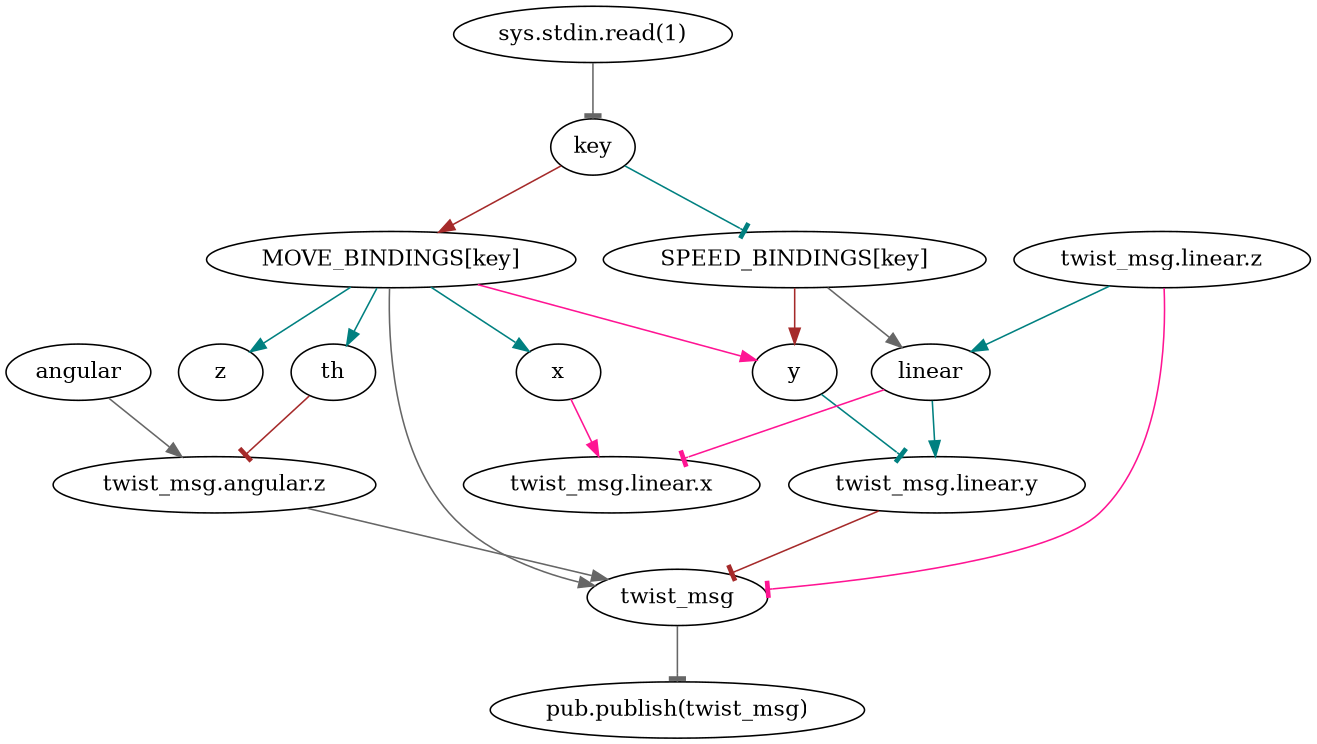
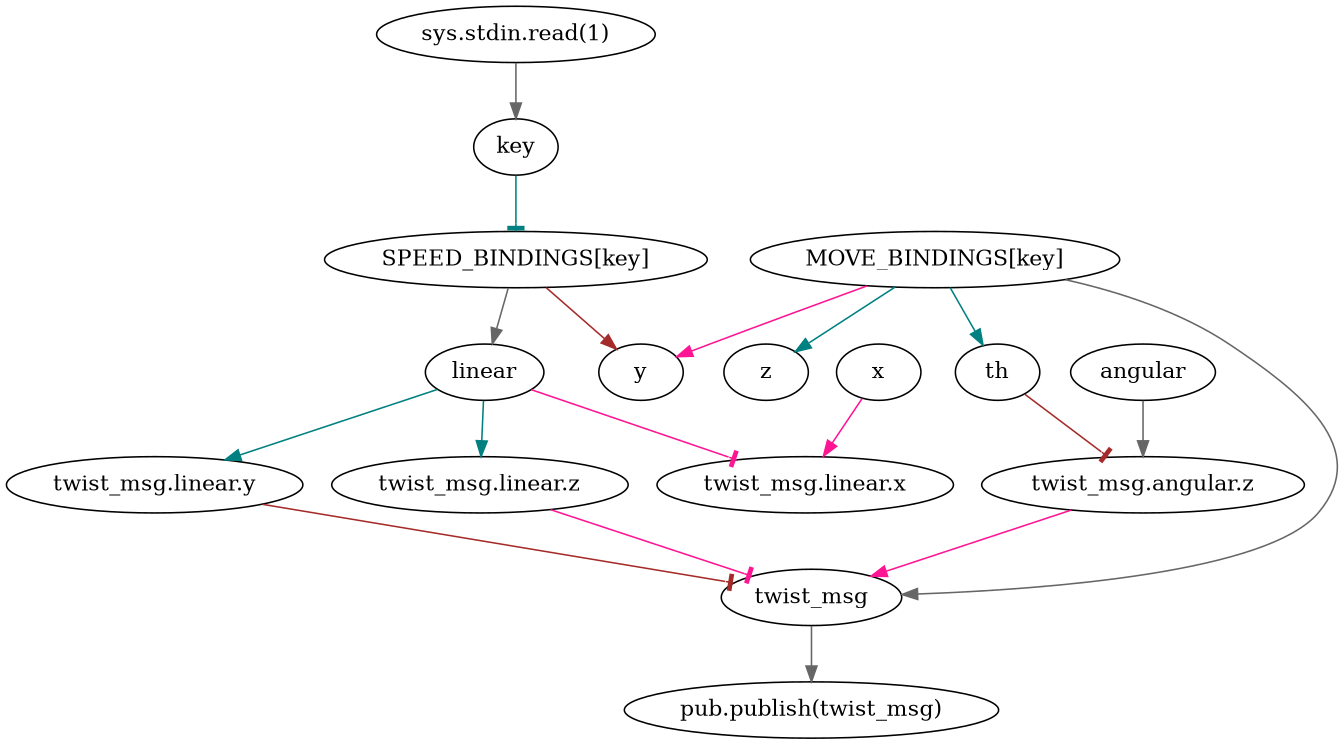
(593, 87) -> (516, 83)
(507, 195) -> none
(473, 315) -> none
(1048, 315) -> (483, 421)
(859, 423) -> none
(449, 542) -> (979, 541)
(677, 650) -> (811, 646)
